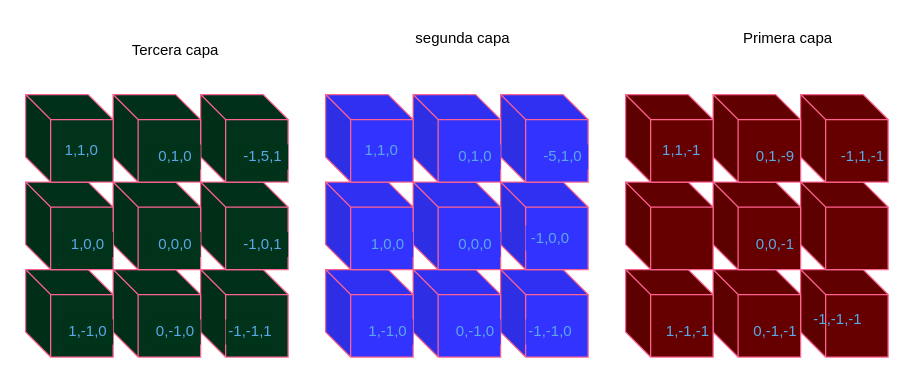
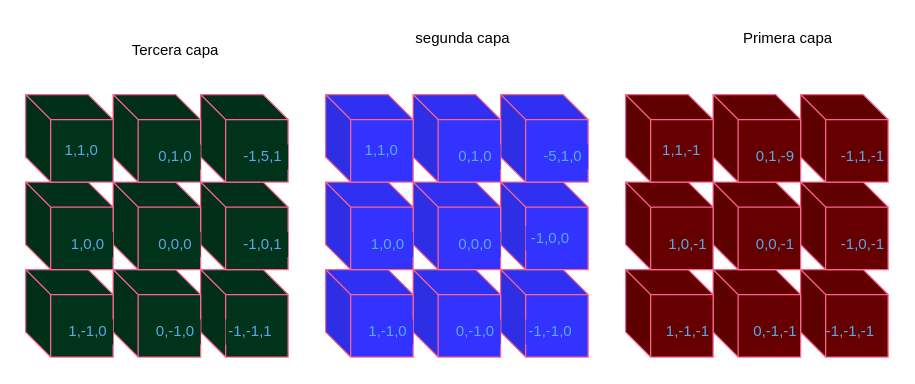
none -> (688, 244)
none -> (863, 244)
(838, 319) -> (851, 332)
